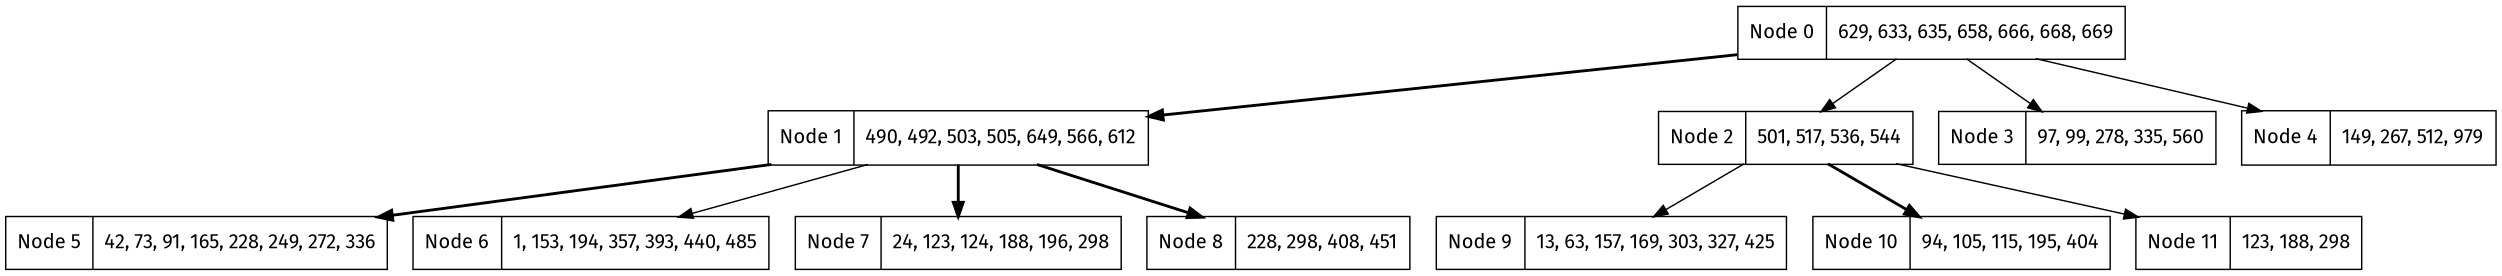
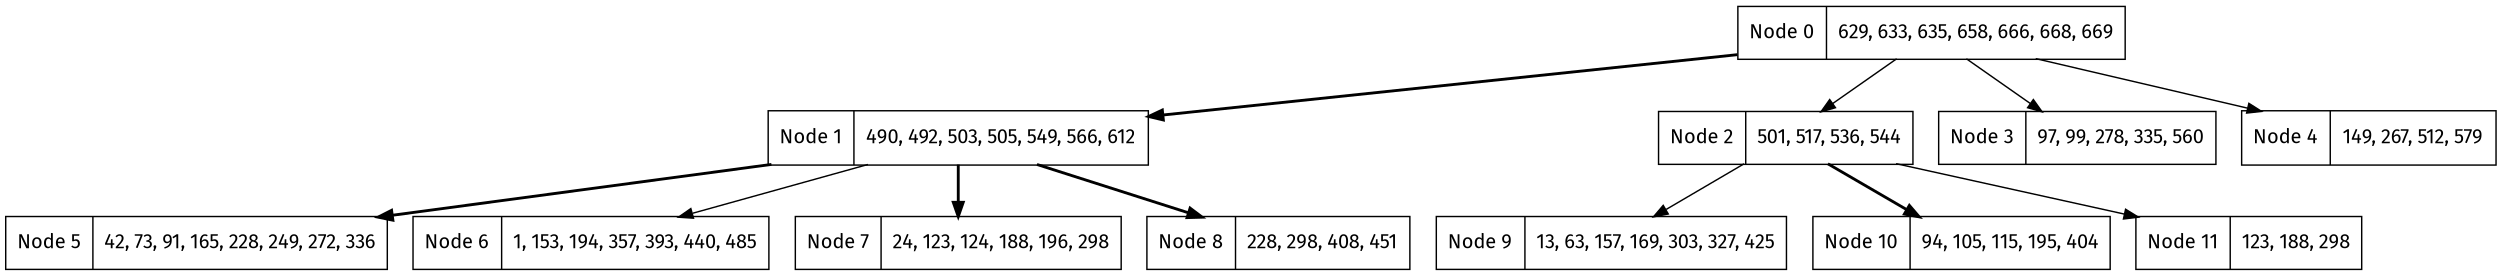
(1001, 137) -> (1001, 137)
(2413, 137) -> (2413, 137)
